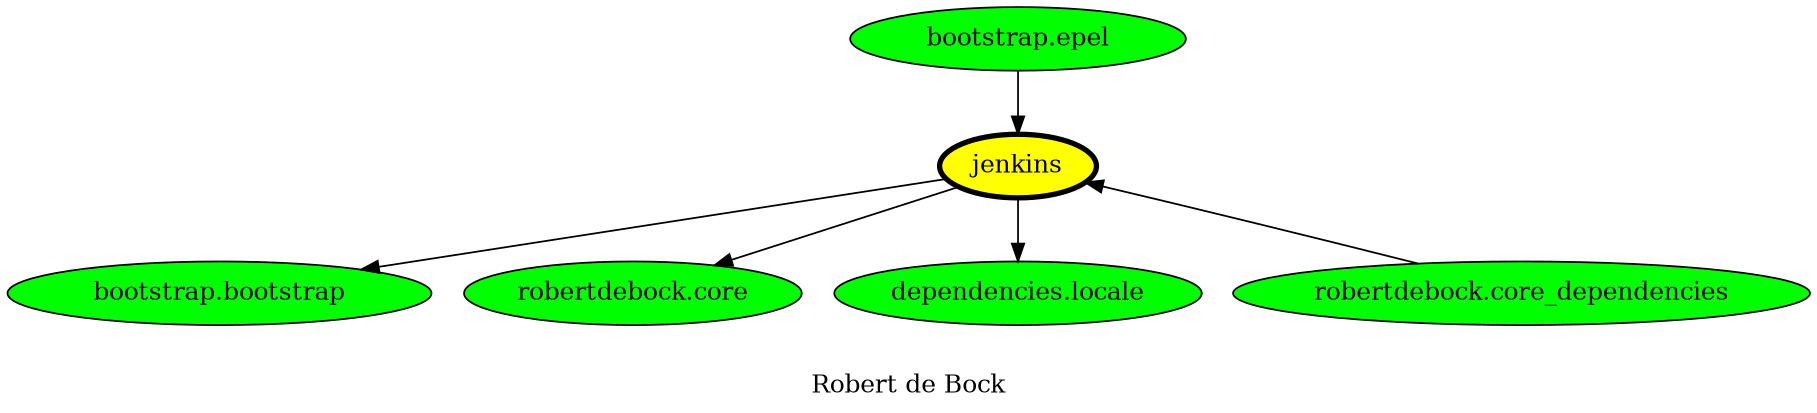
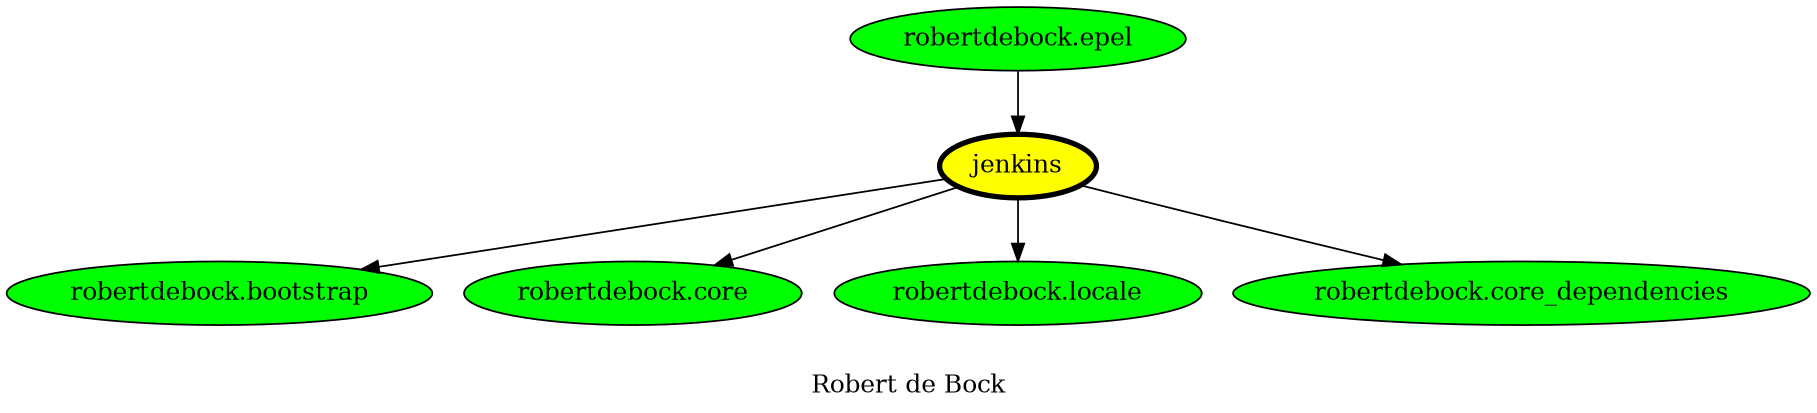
(1018, 39) -> (1018, 39)
(1260, 224) -> (1232, 223)
(219, 293) -> (219, 293)
(1018, 293) -> (1018, 293)
